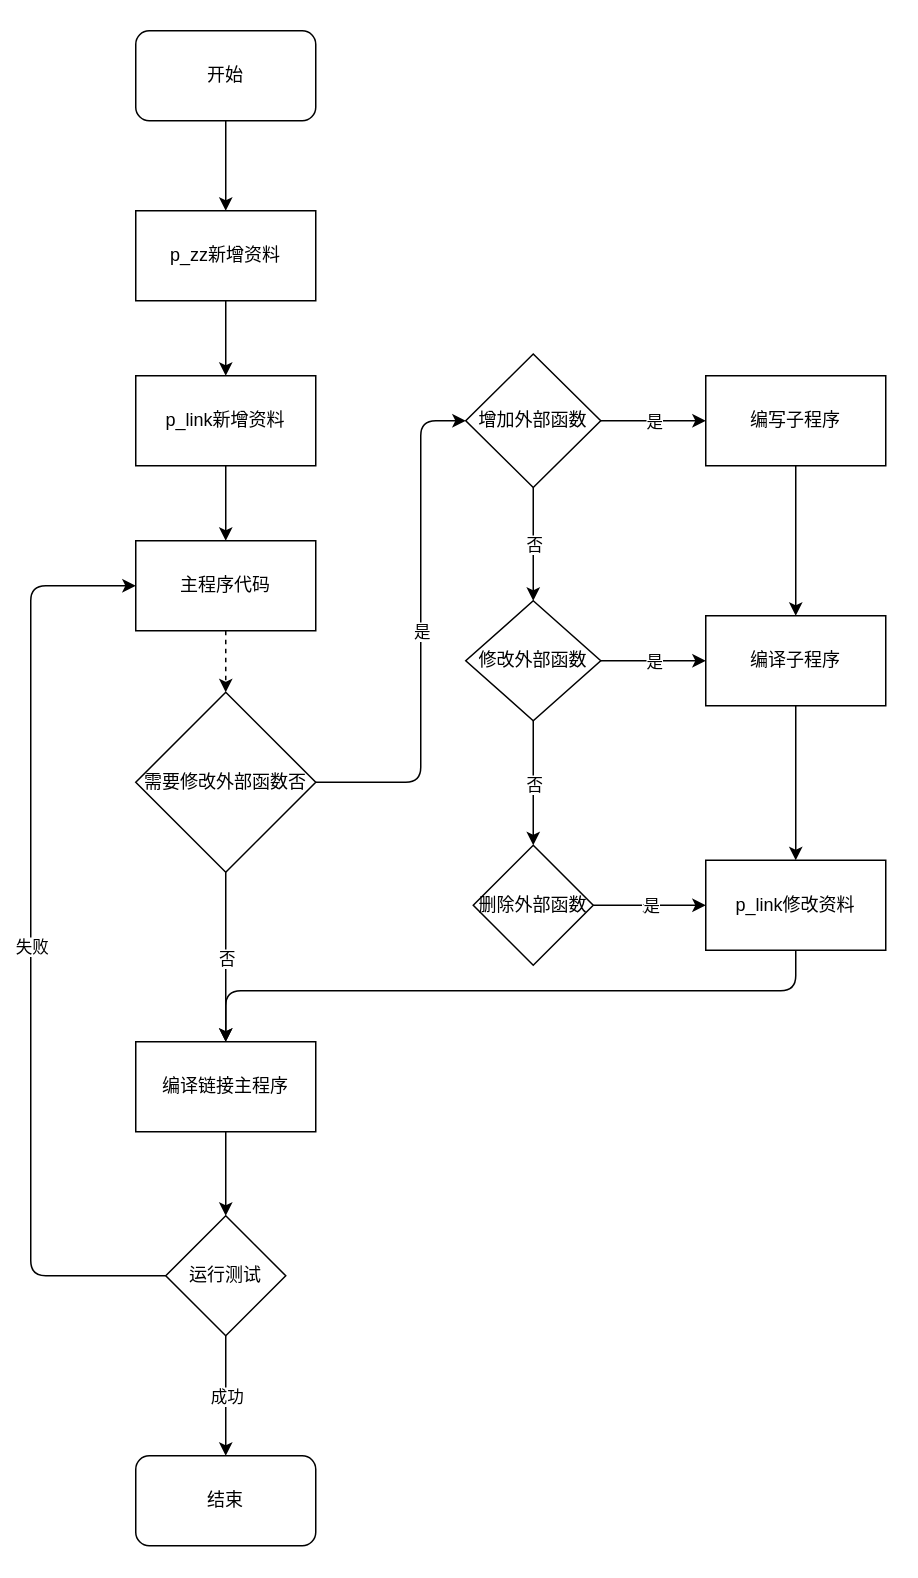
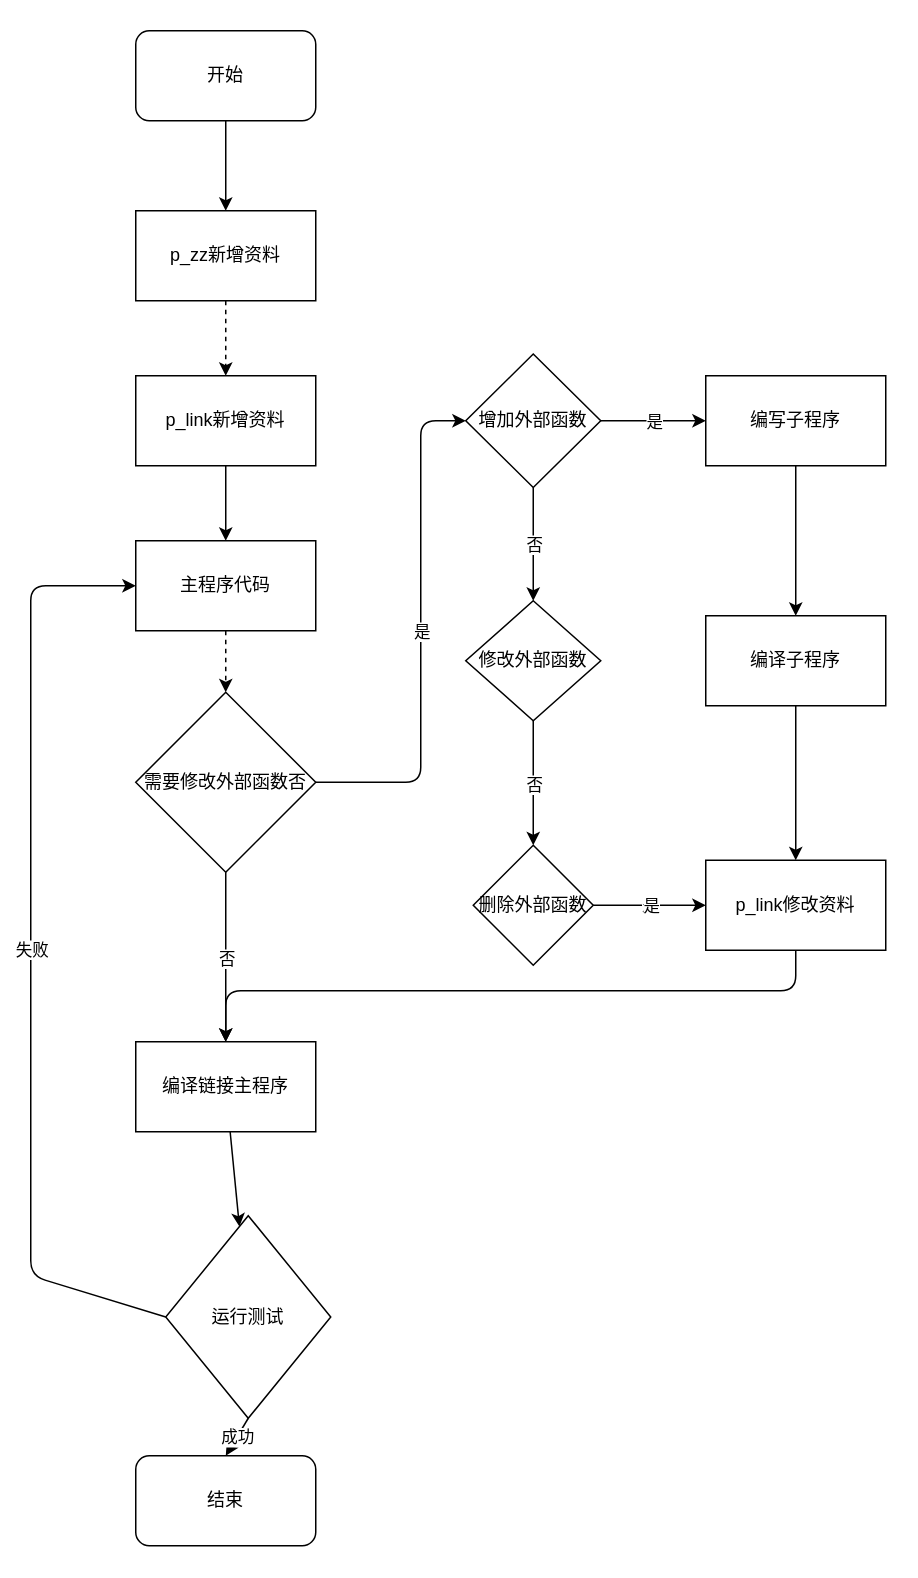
(226, 334) -> (226, 334)
(648, 661) -> none
(226, 1276) -> (248, 1317)
